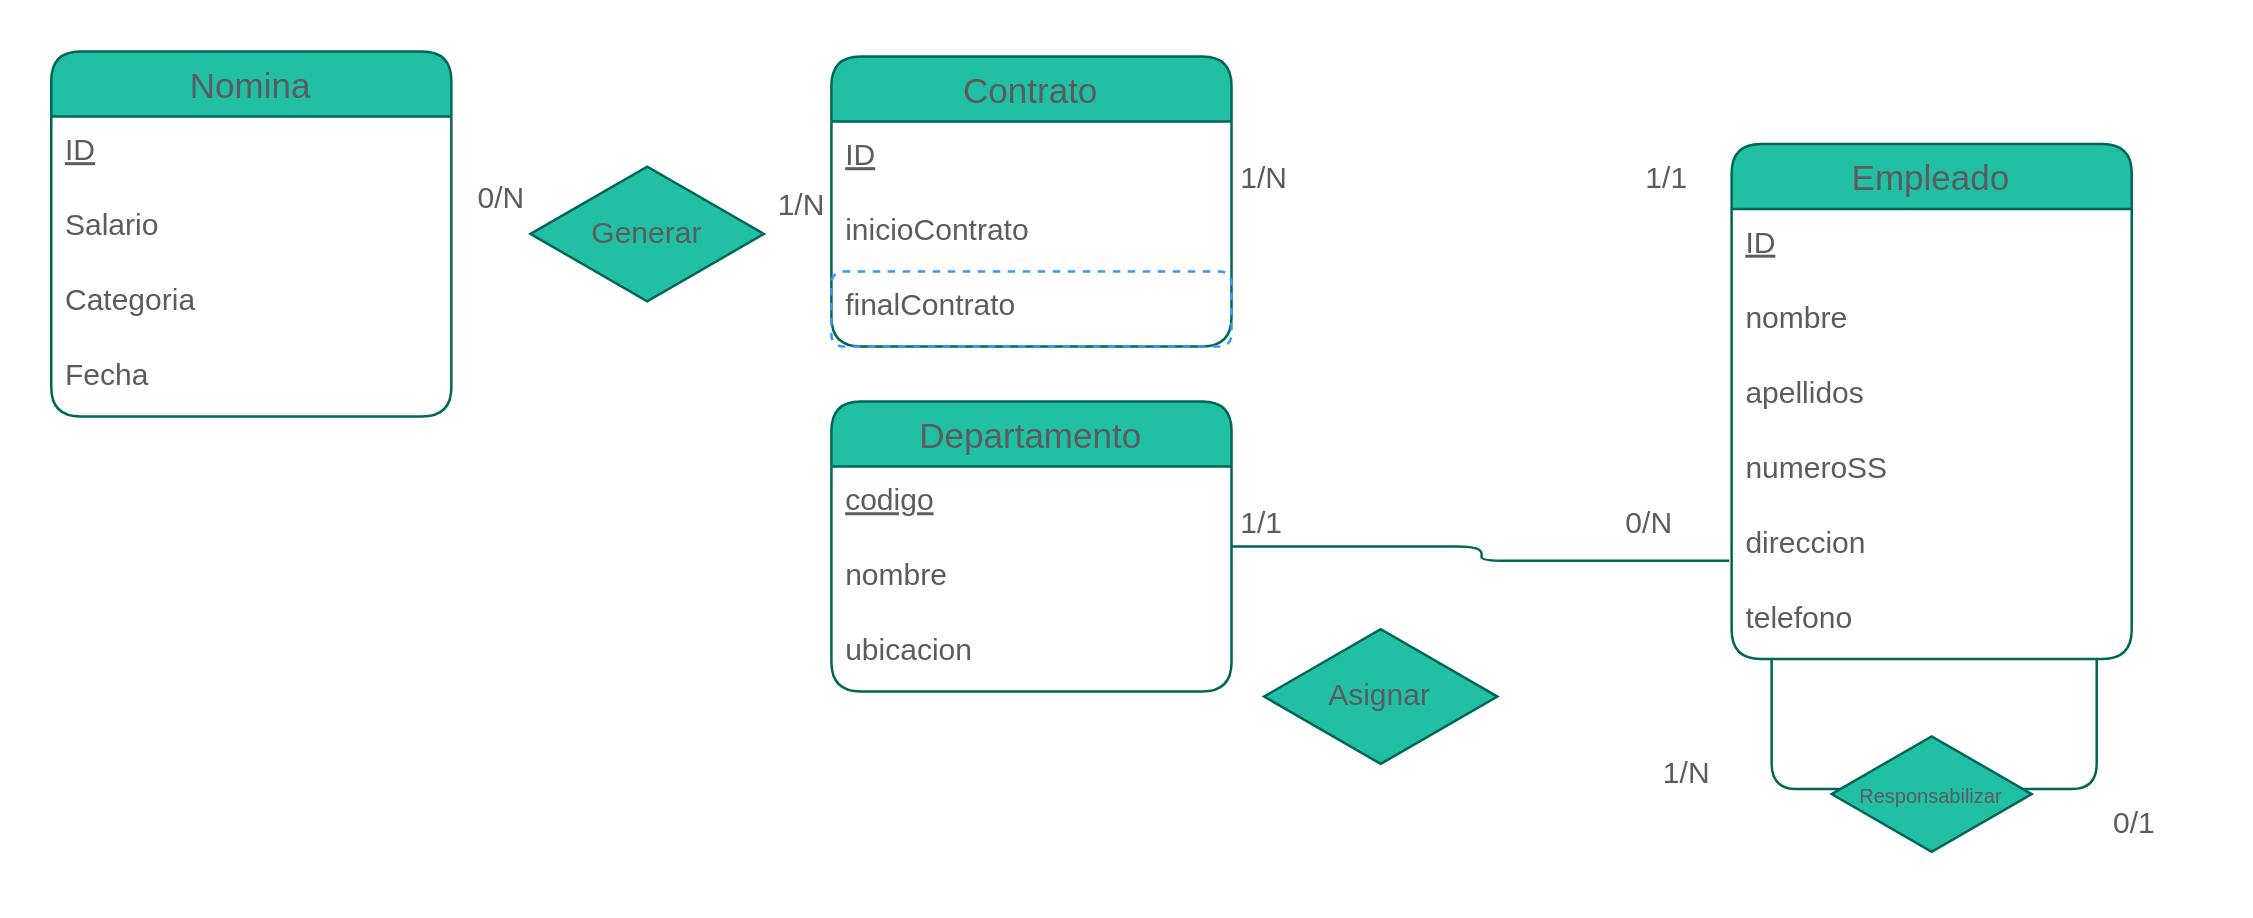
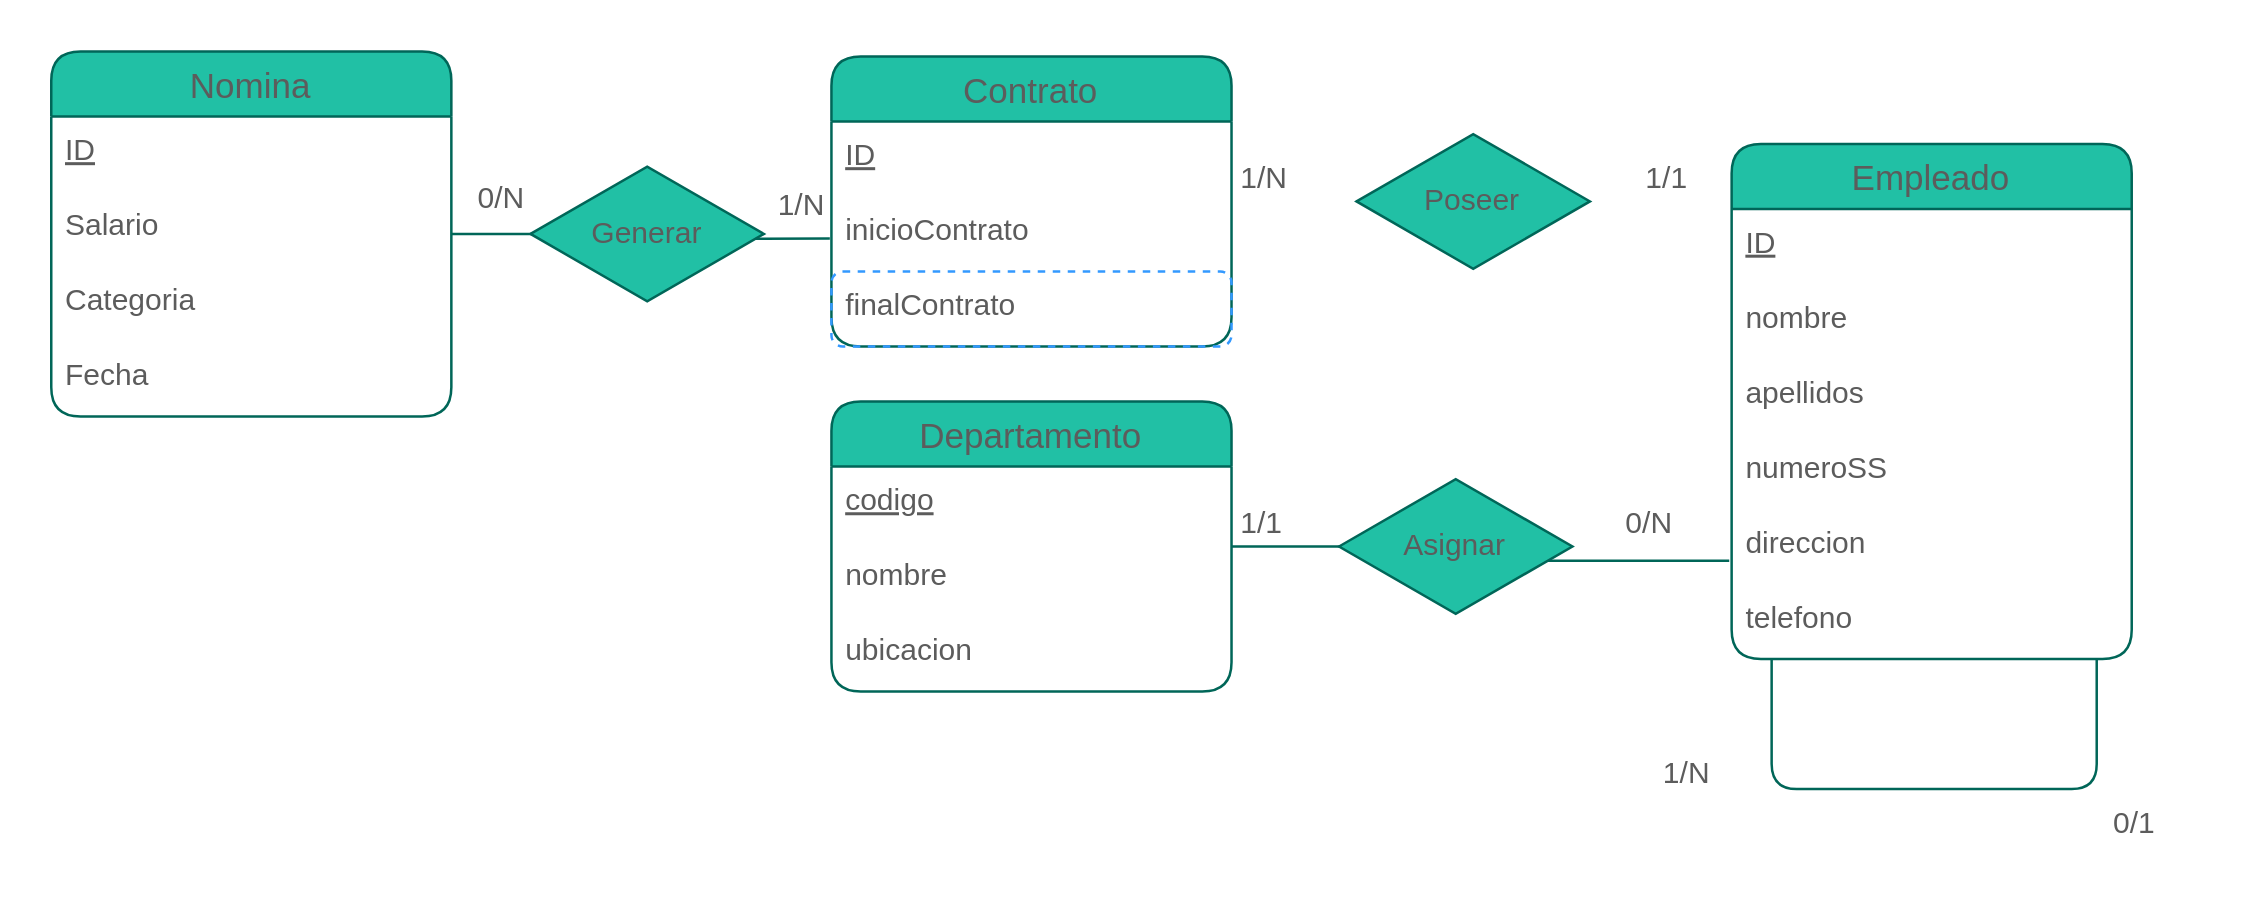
none -> (1473, 201)
none -> (492, 234)
(1380, 696) -> (1455, 546)
(1931, 794) -> none
